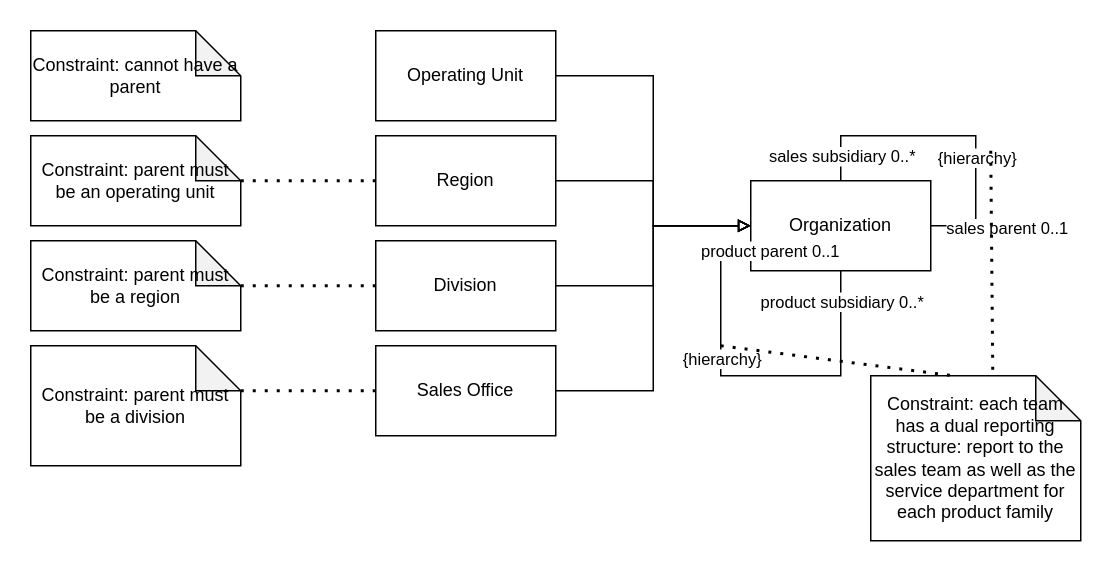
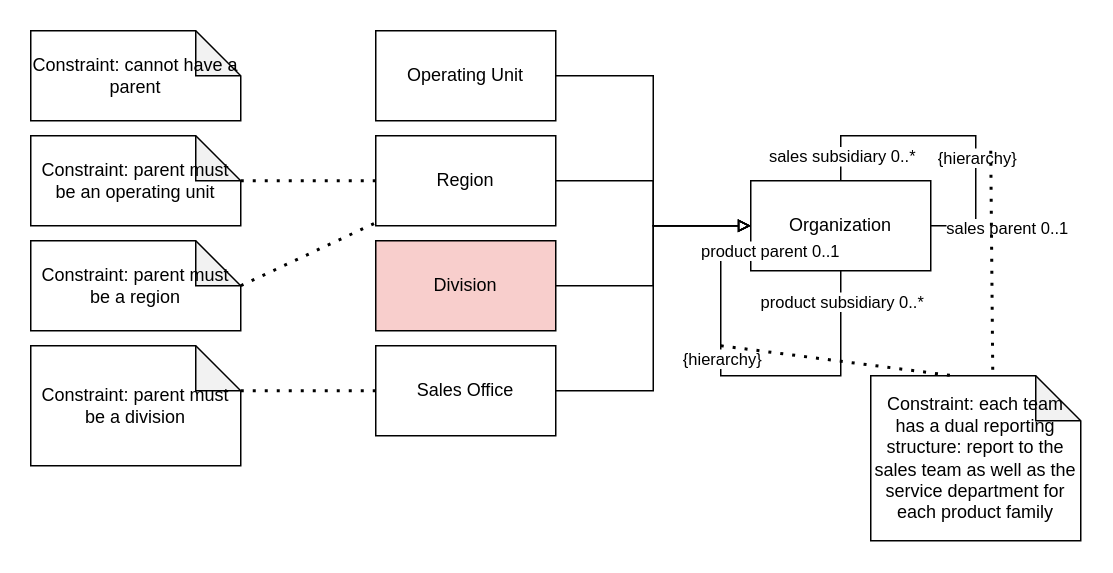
(305, 286) -> (307, 255)
(466, 286) -> (466, 286)
